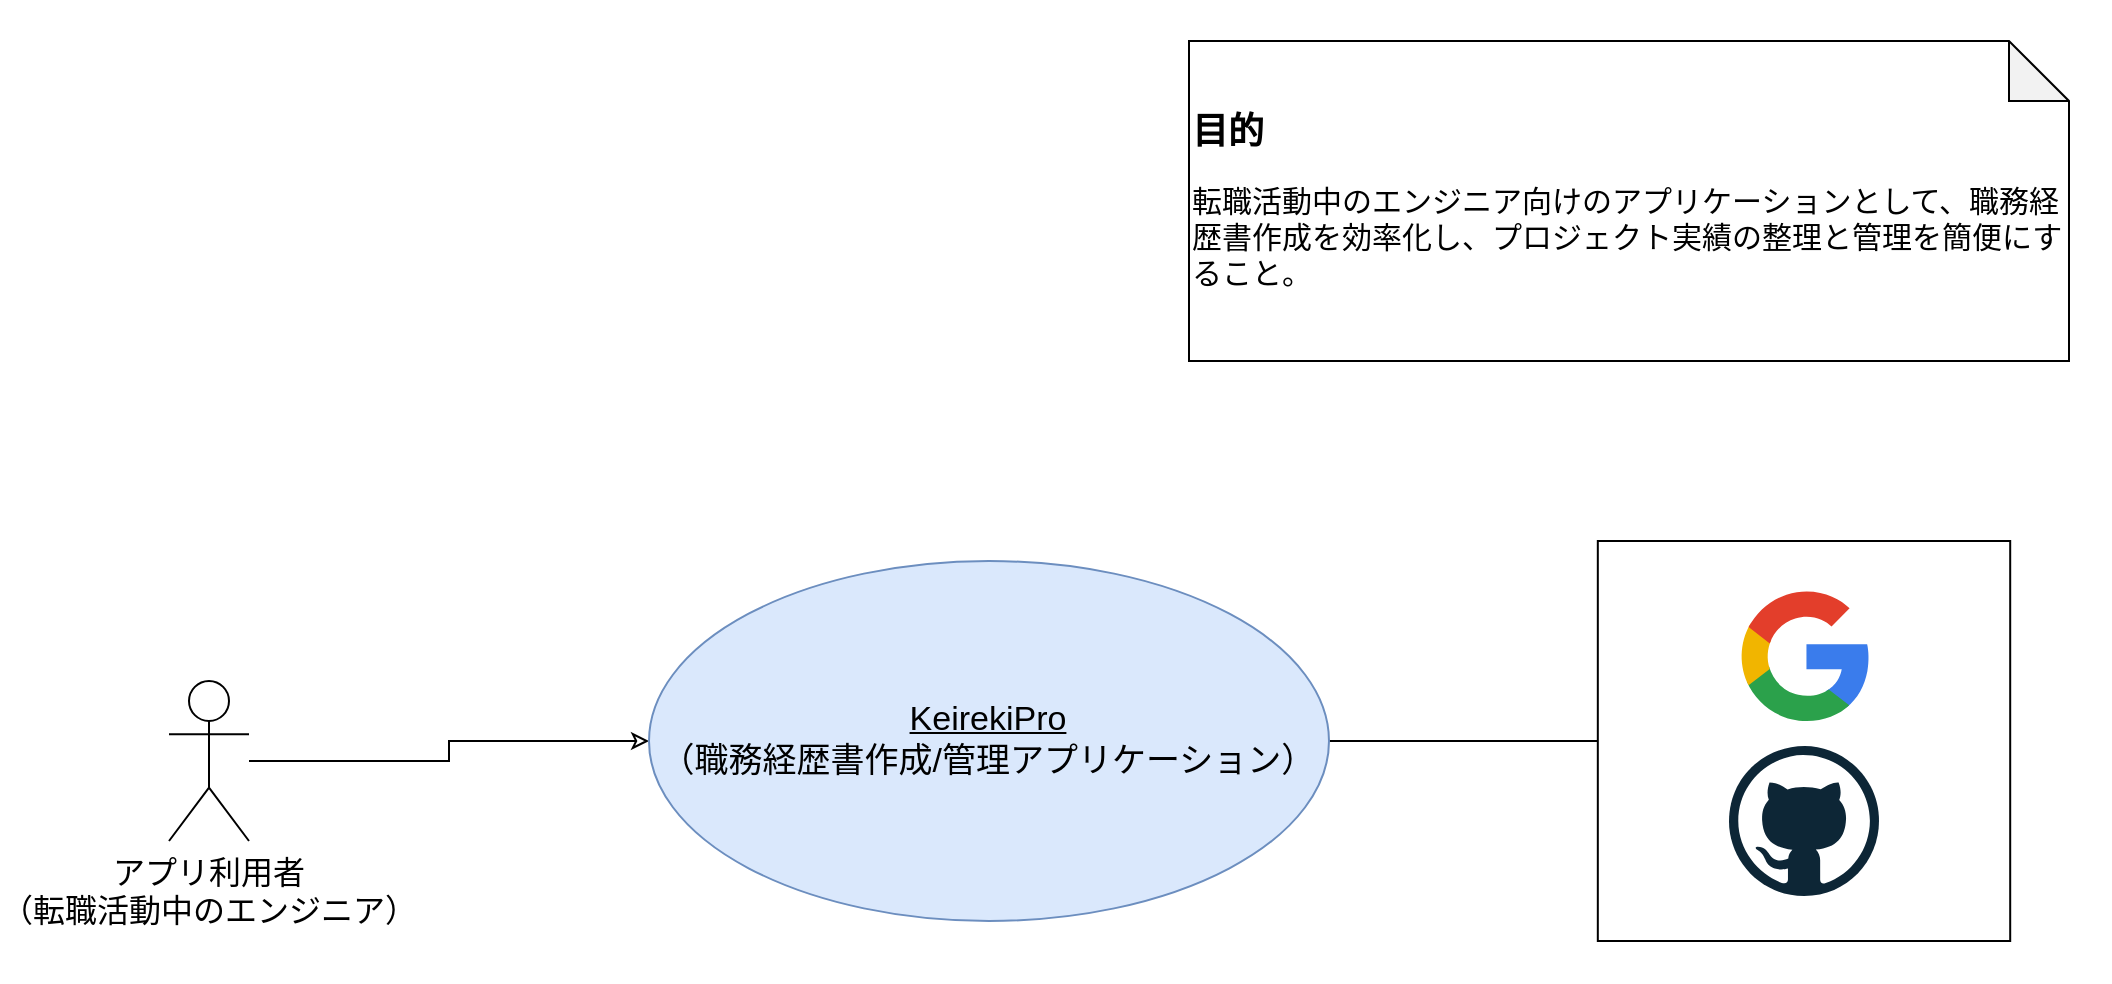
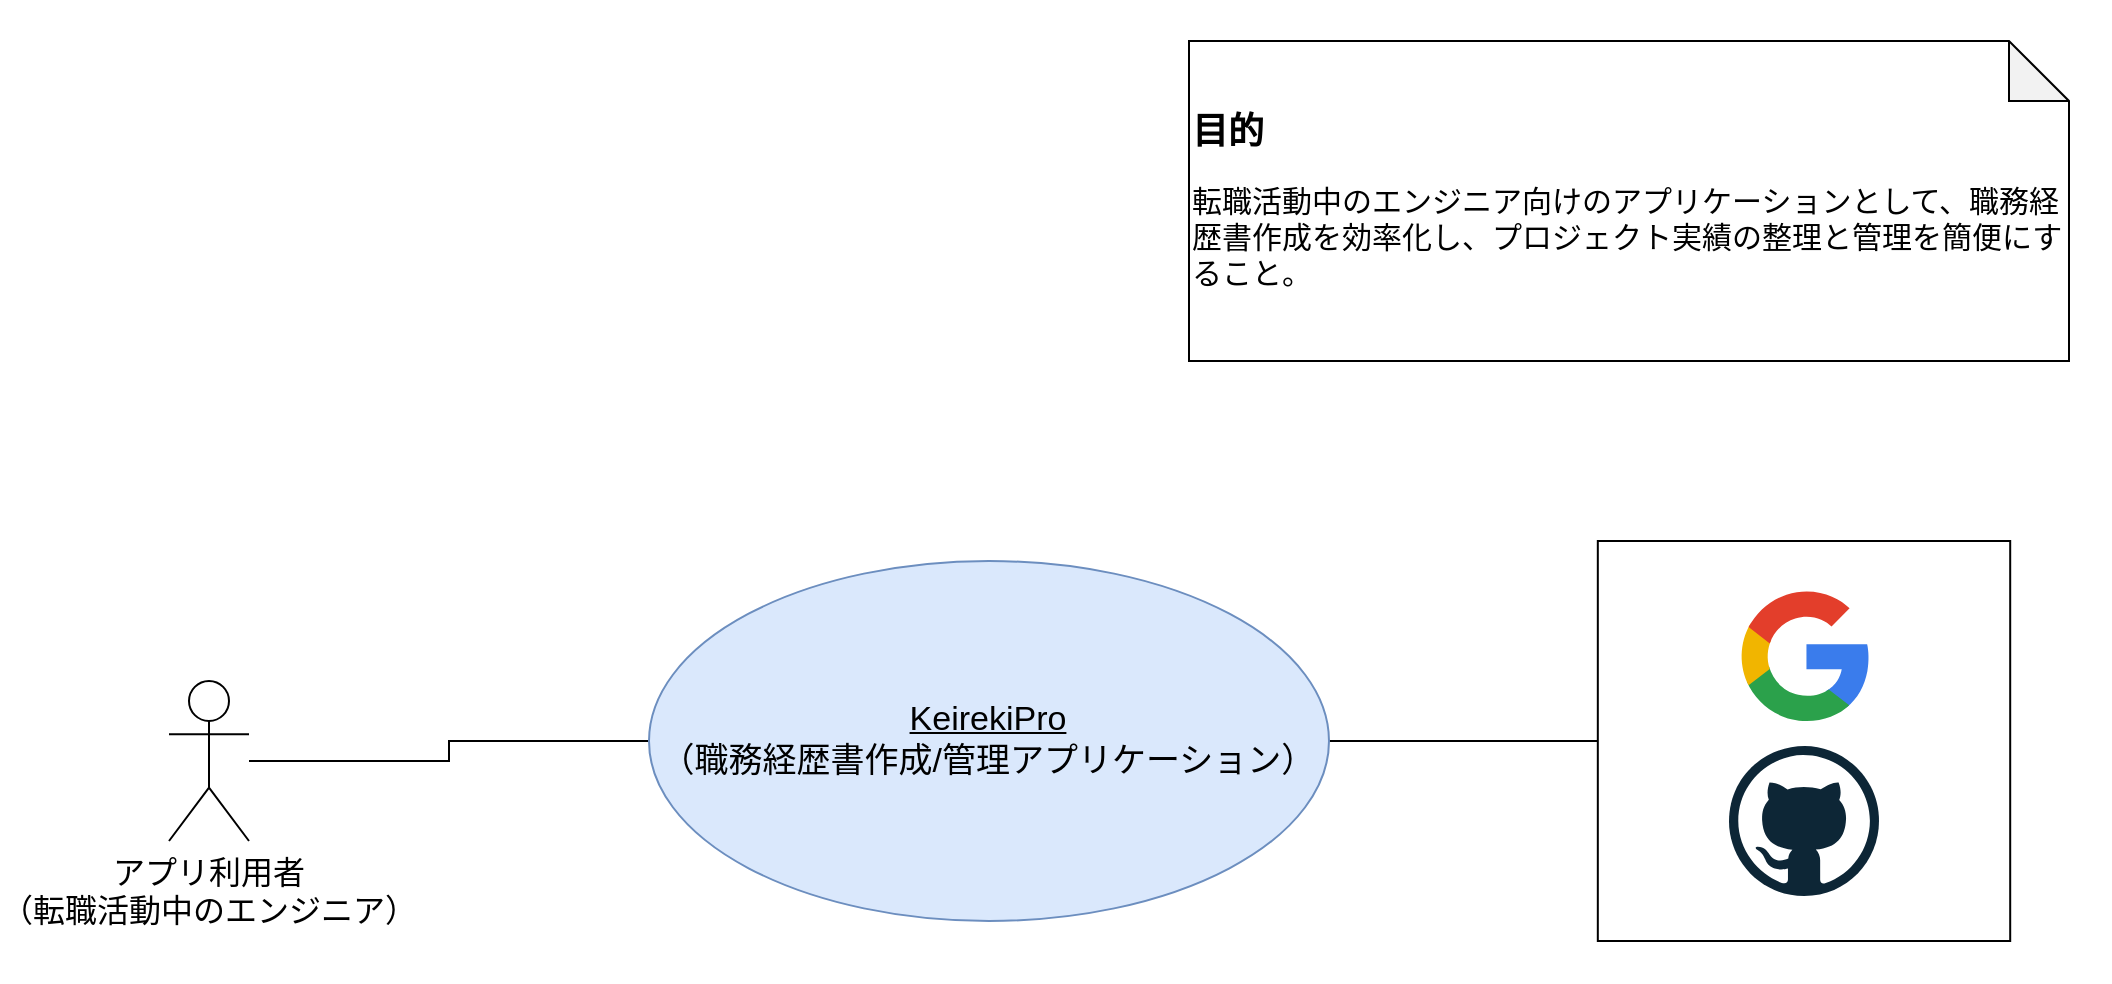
(634, 741) -> (639, 741)
